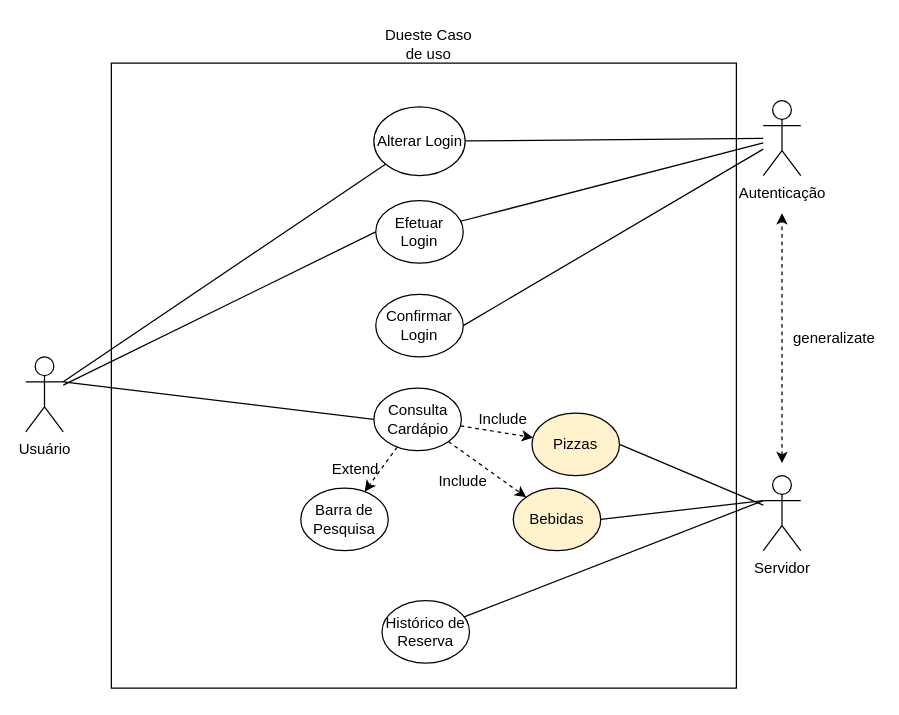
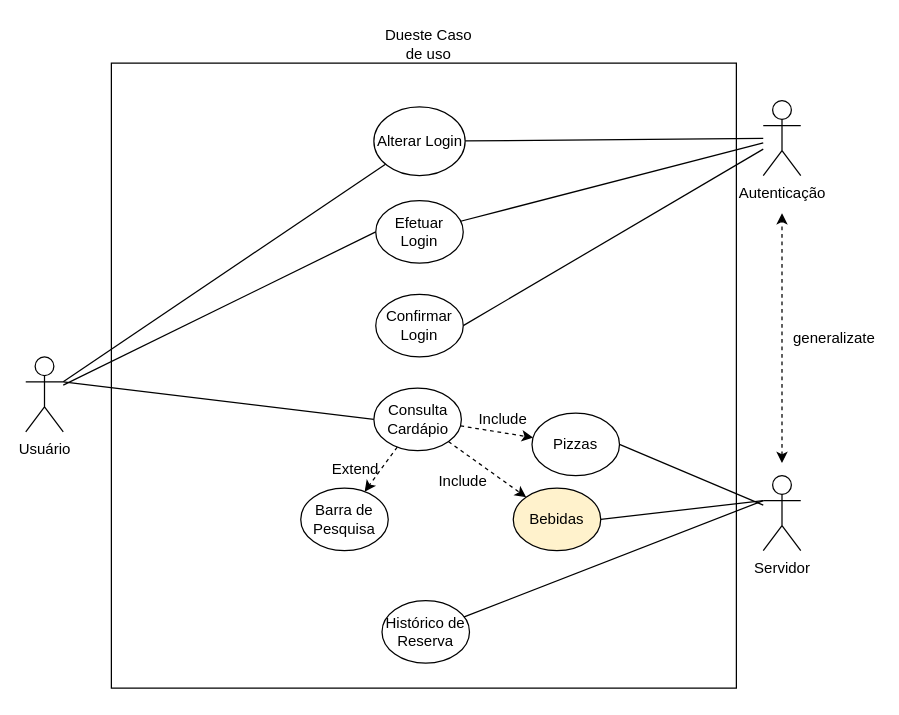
(576, 444) -> (576, 444)
